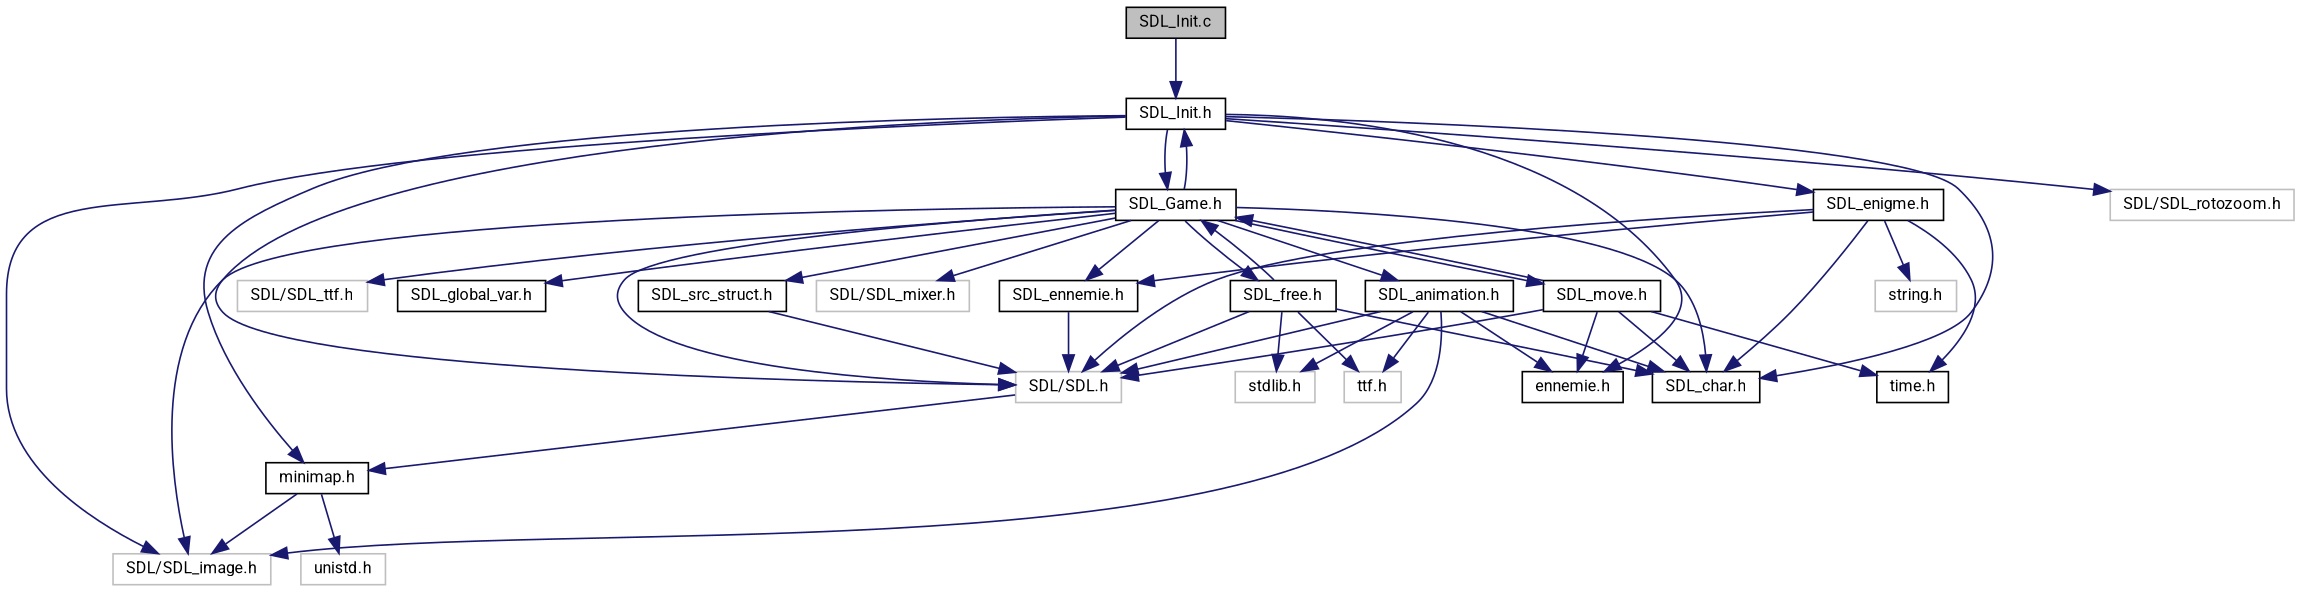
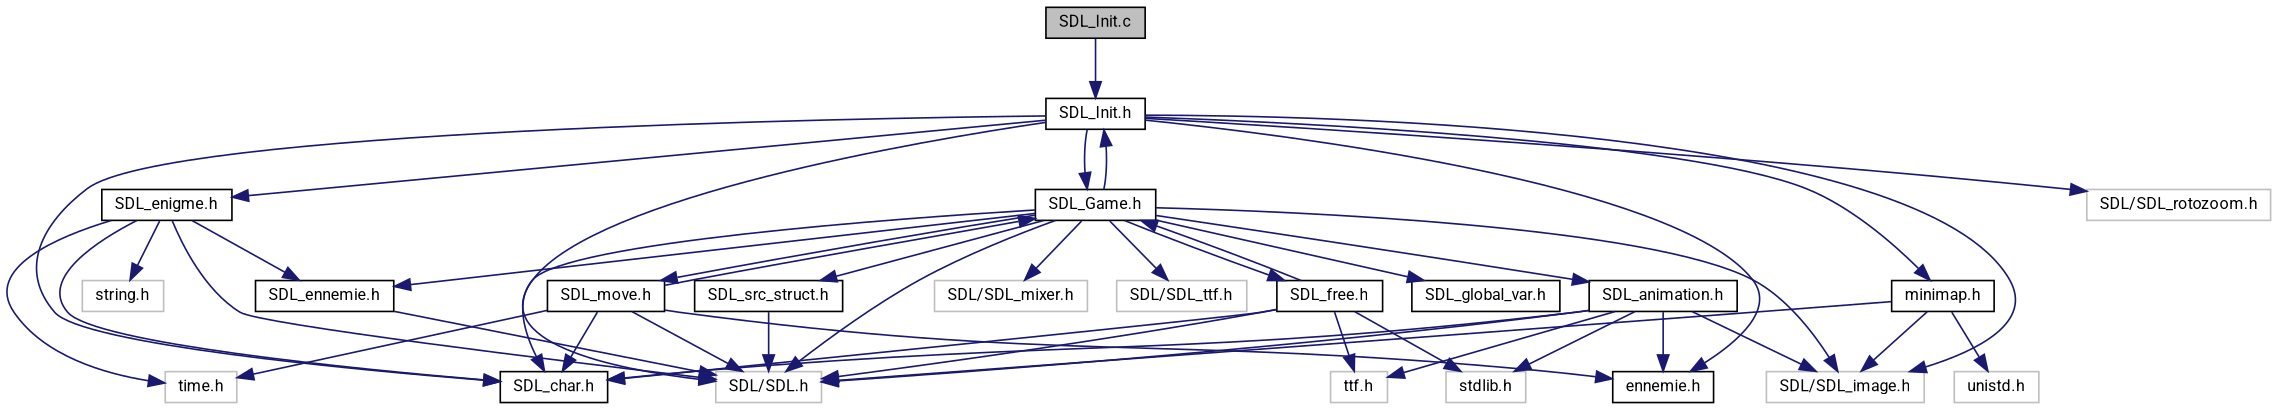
(1913, 387) -> (201, 387)
(700, 432) -> (1365, 341)
